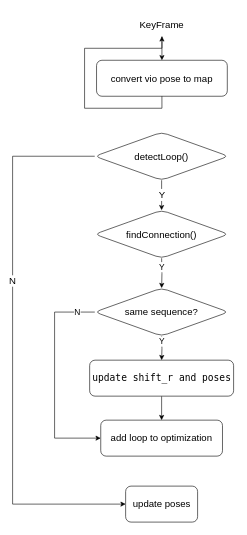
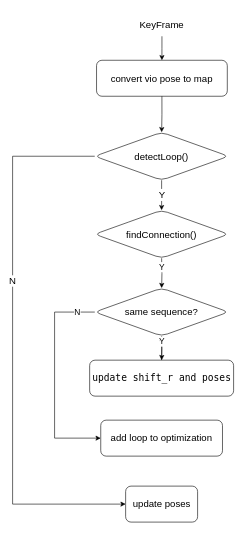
(84, 81) -> (162, 126)
(161, 406) -> (161, 359)
